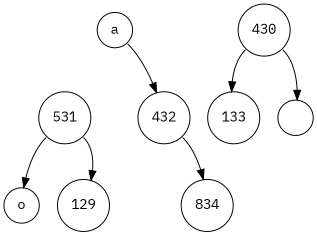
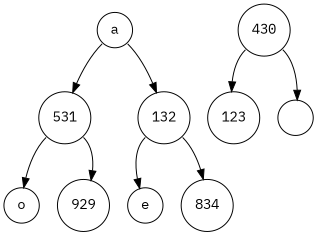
none -> (88, 63)
(164, 118) -> (164, 118)
(234, 118) -> (234, 118)
(83, 205) -> (83, 205)
none -> (145, 205)
